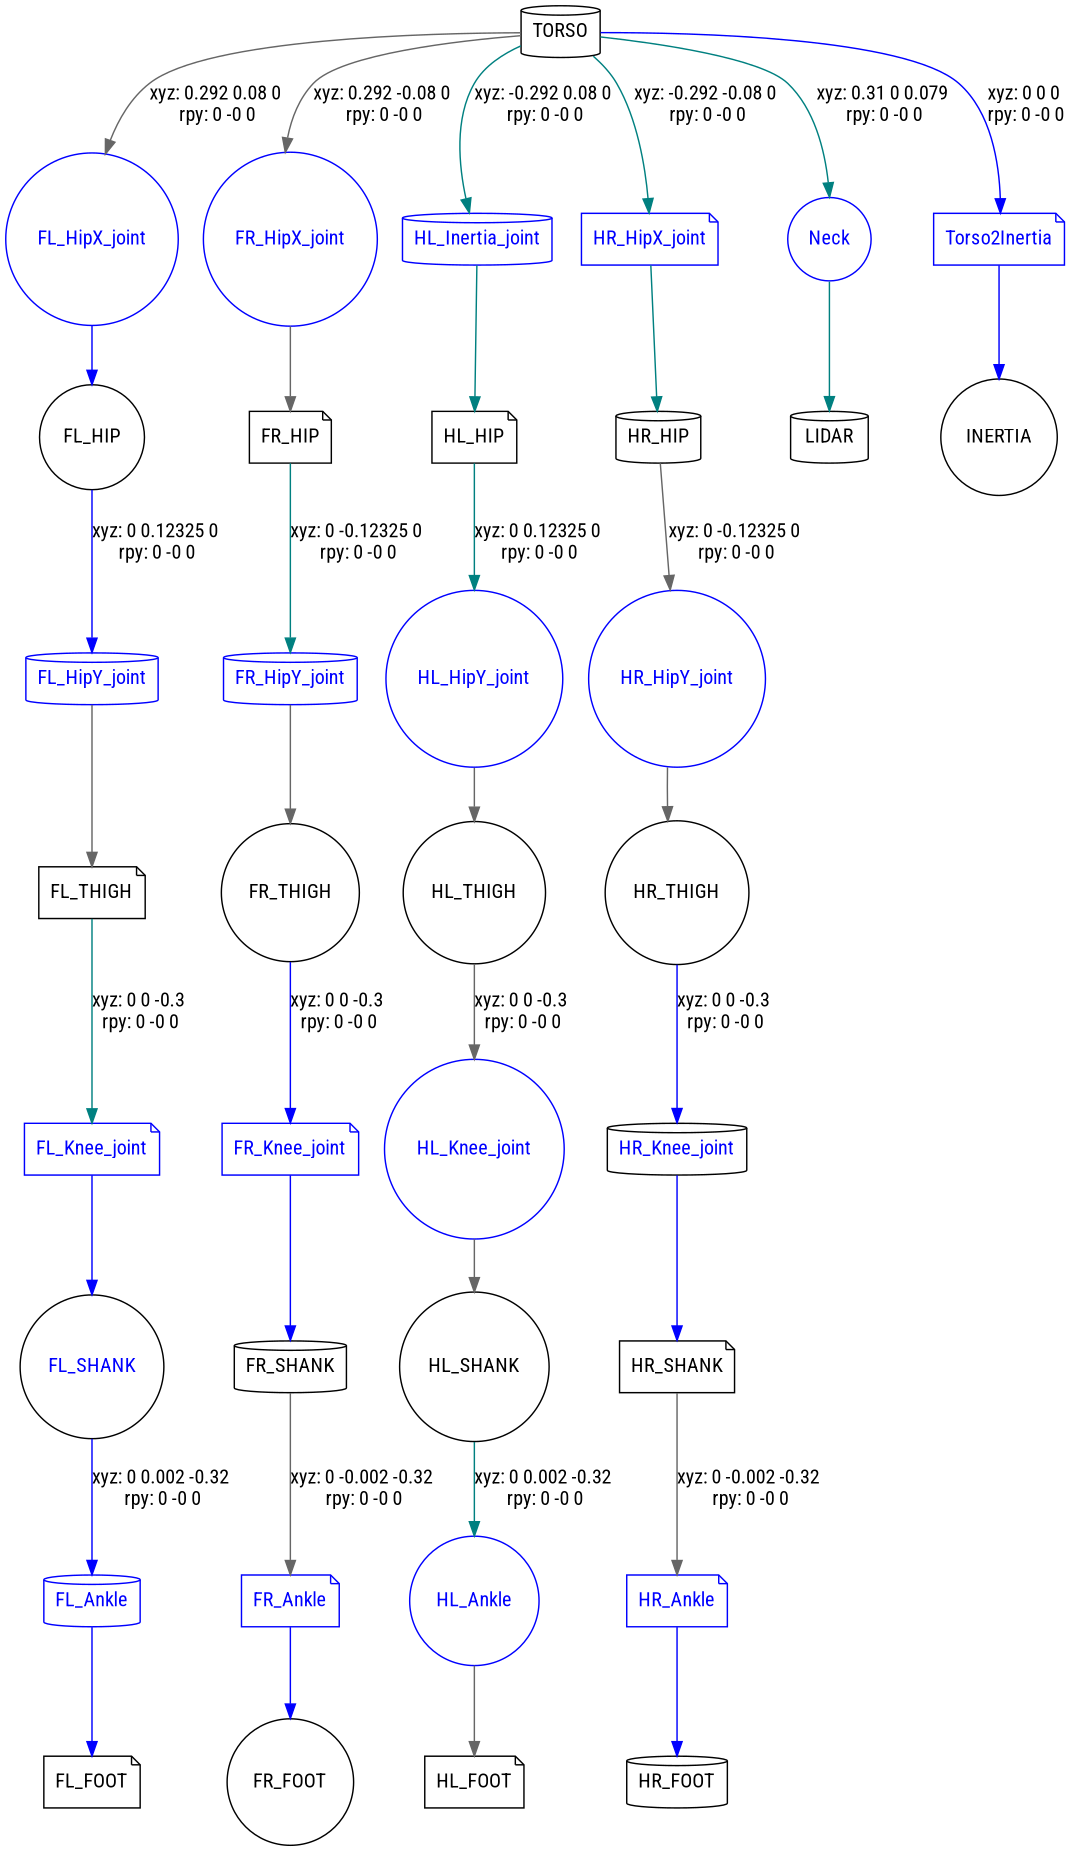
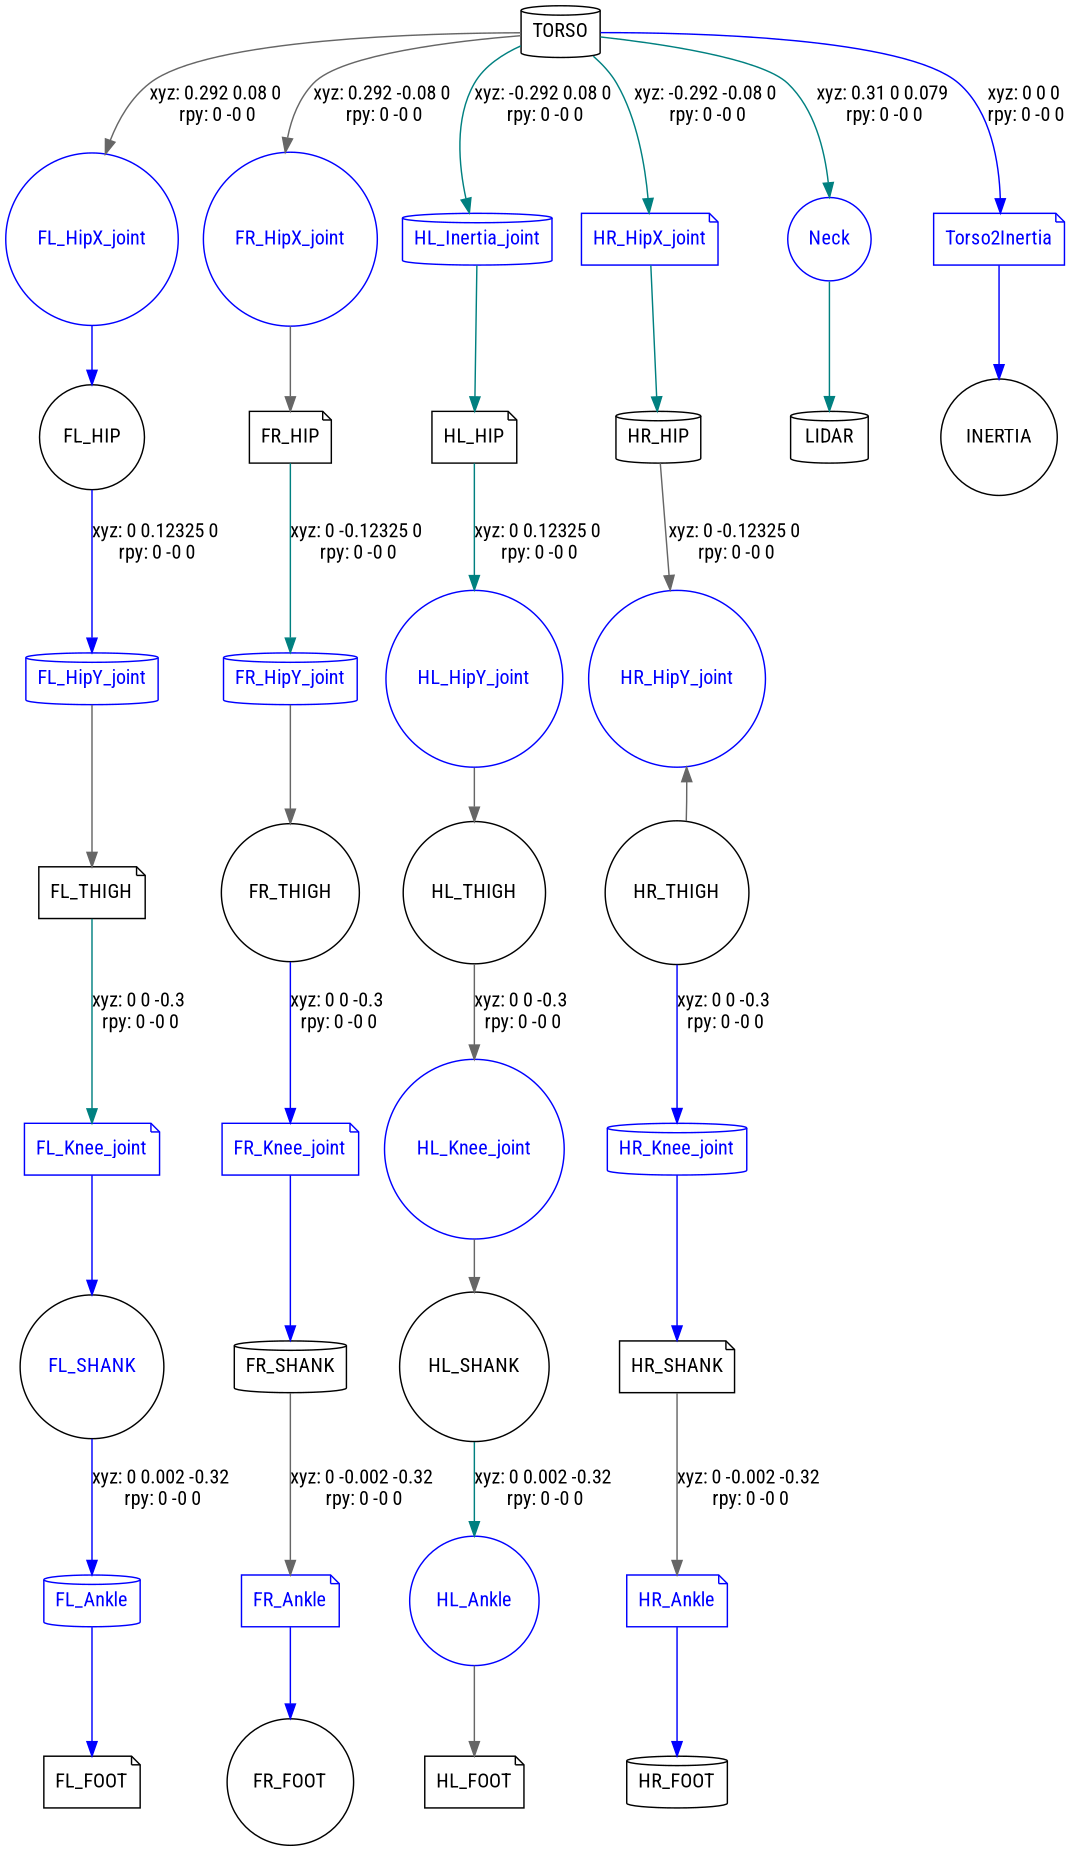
(667, 787) -> (687, 801)
(677, 1149) -> (677, 1149)
